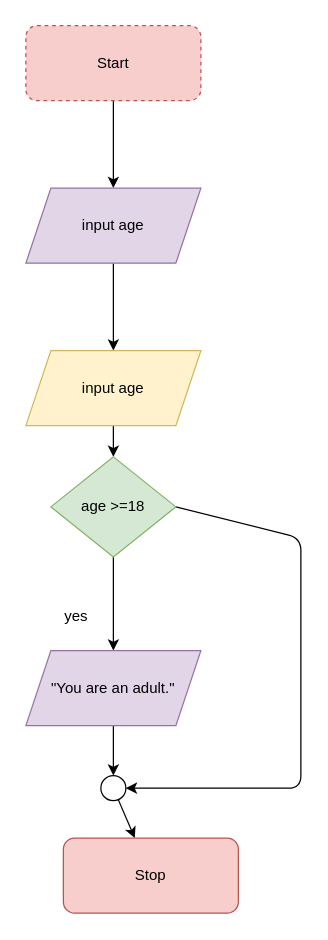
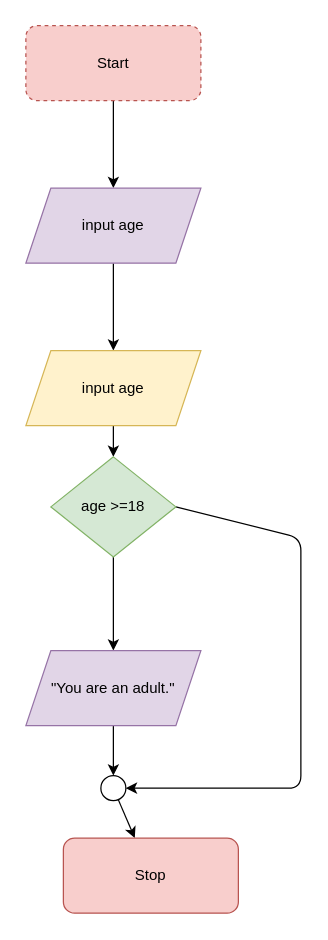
(76, 617) -> none
